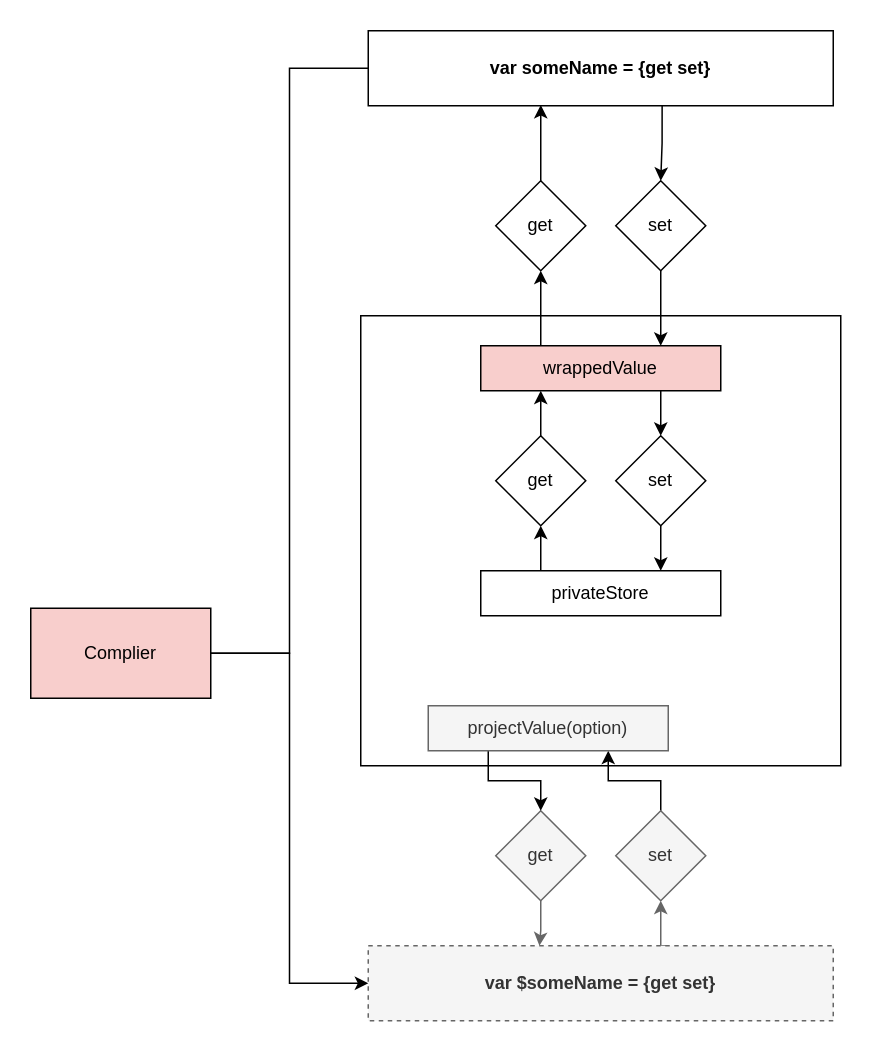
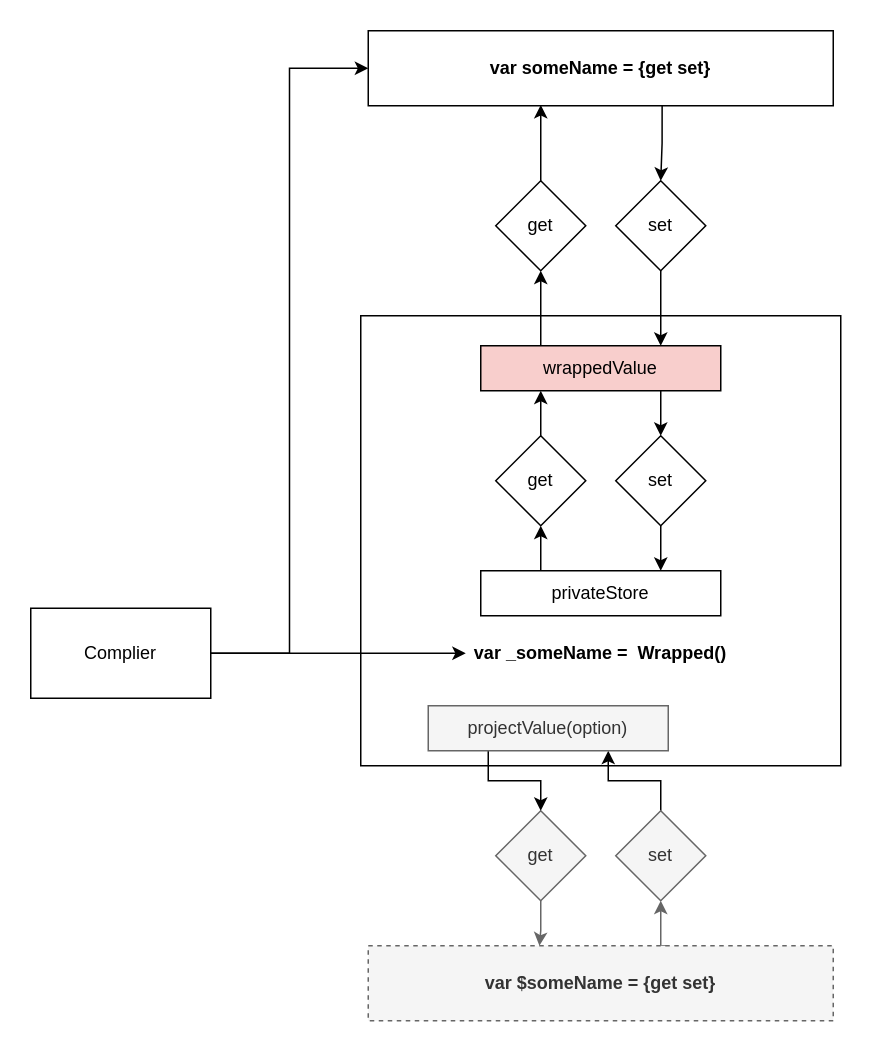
(361, 68) -> (357, 68)
(121, 653) -> (121, 653)
none -> (374, 653)
none -> (601, 653)
(290, 854) -> none
